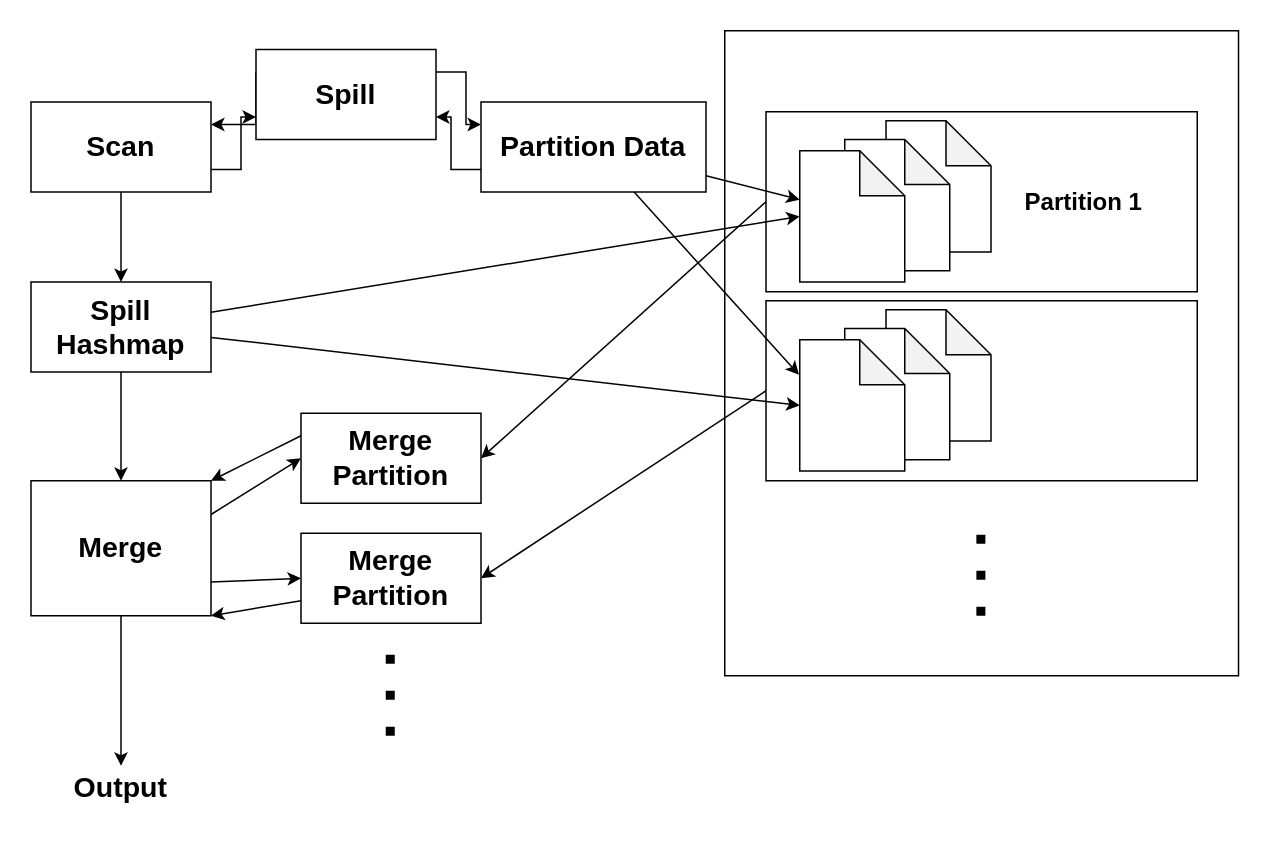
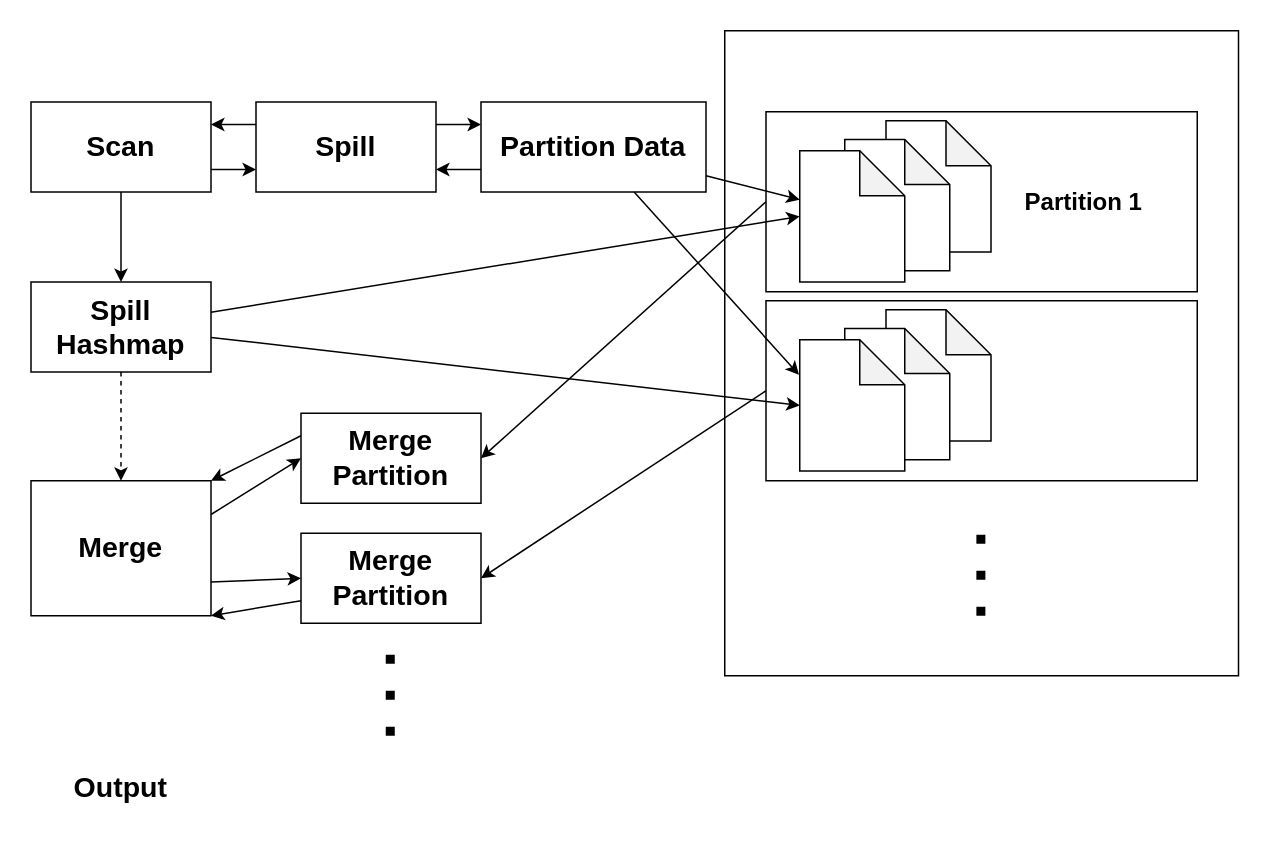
(346, 95) -> (346, 147)
(121, 423) -> (121, 423)
(121, 686) -> none
